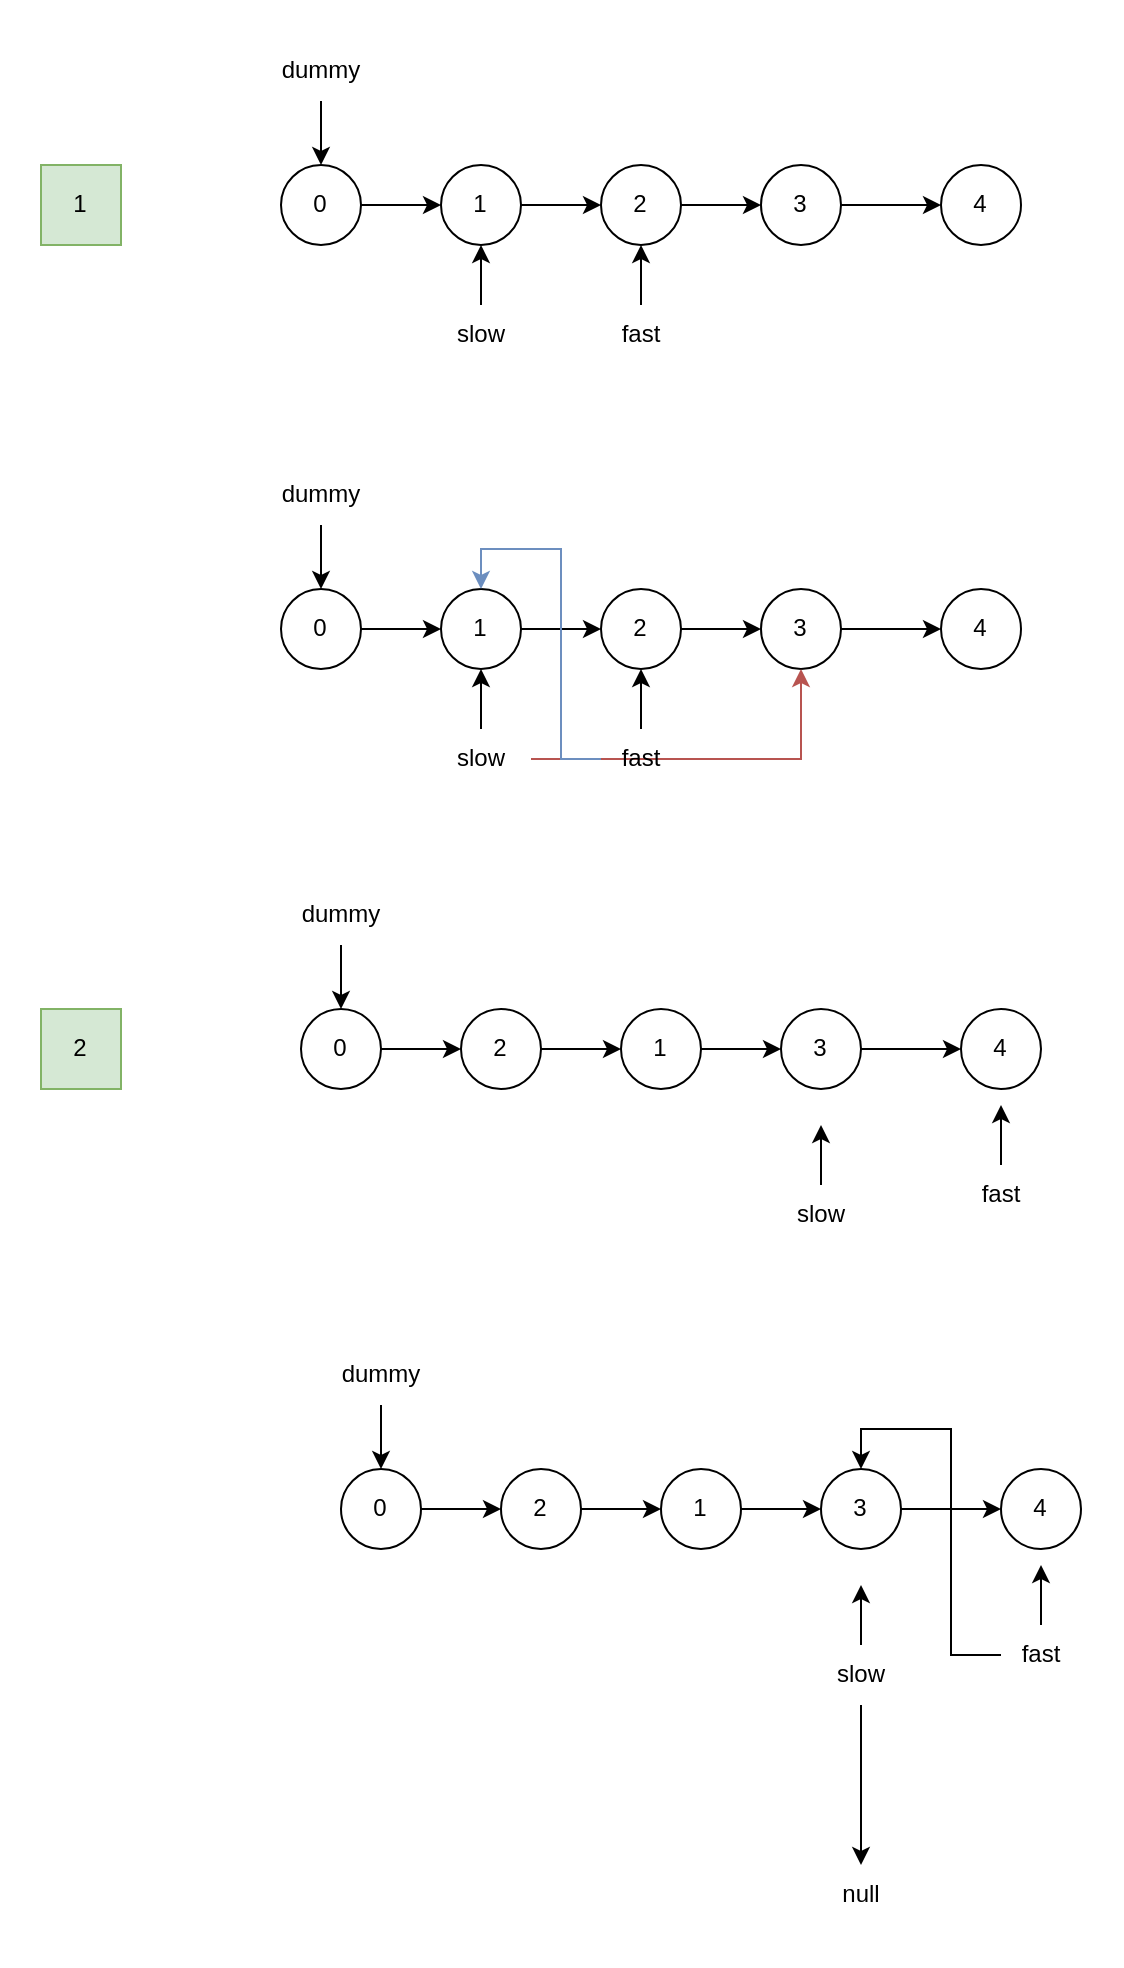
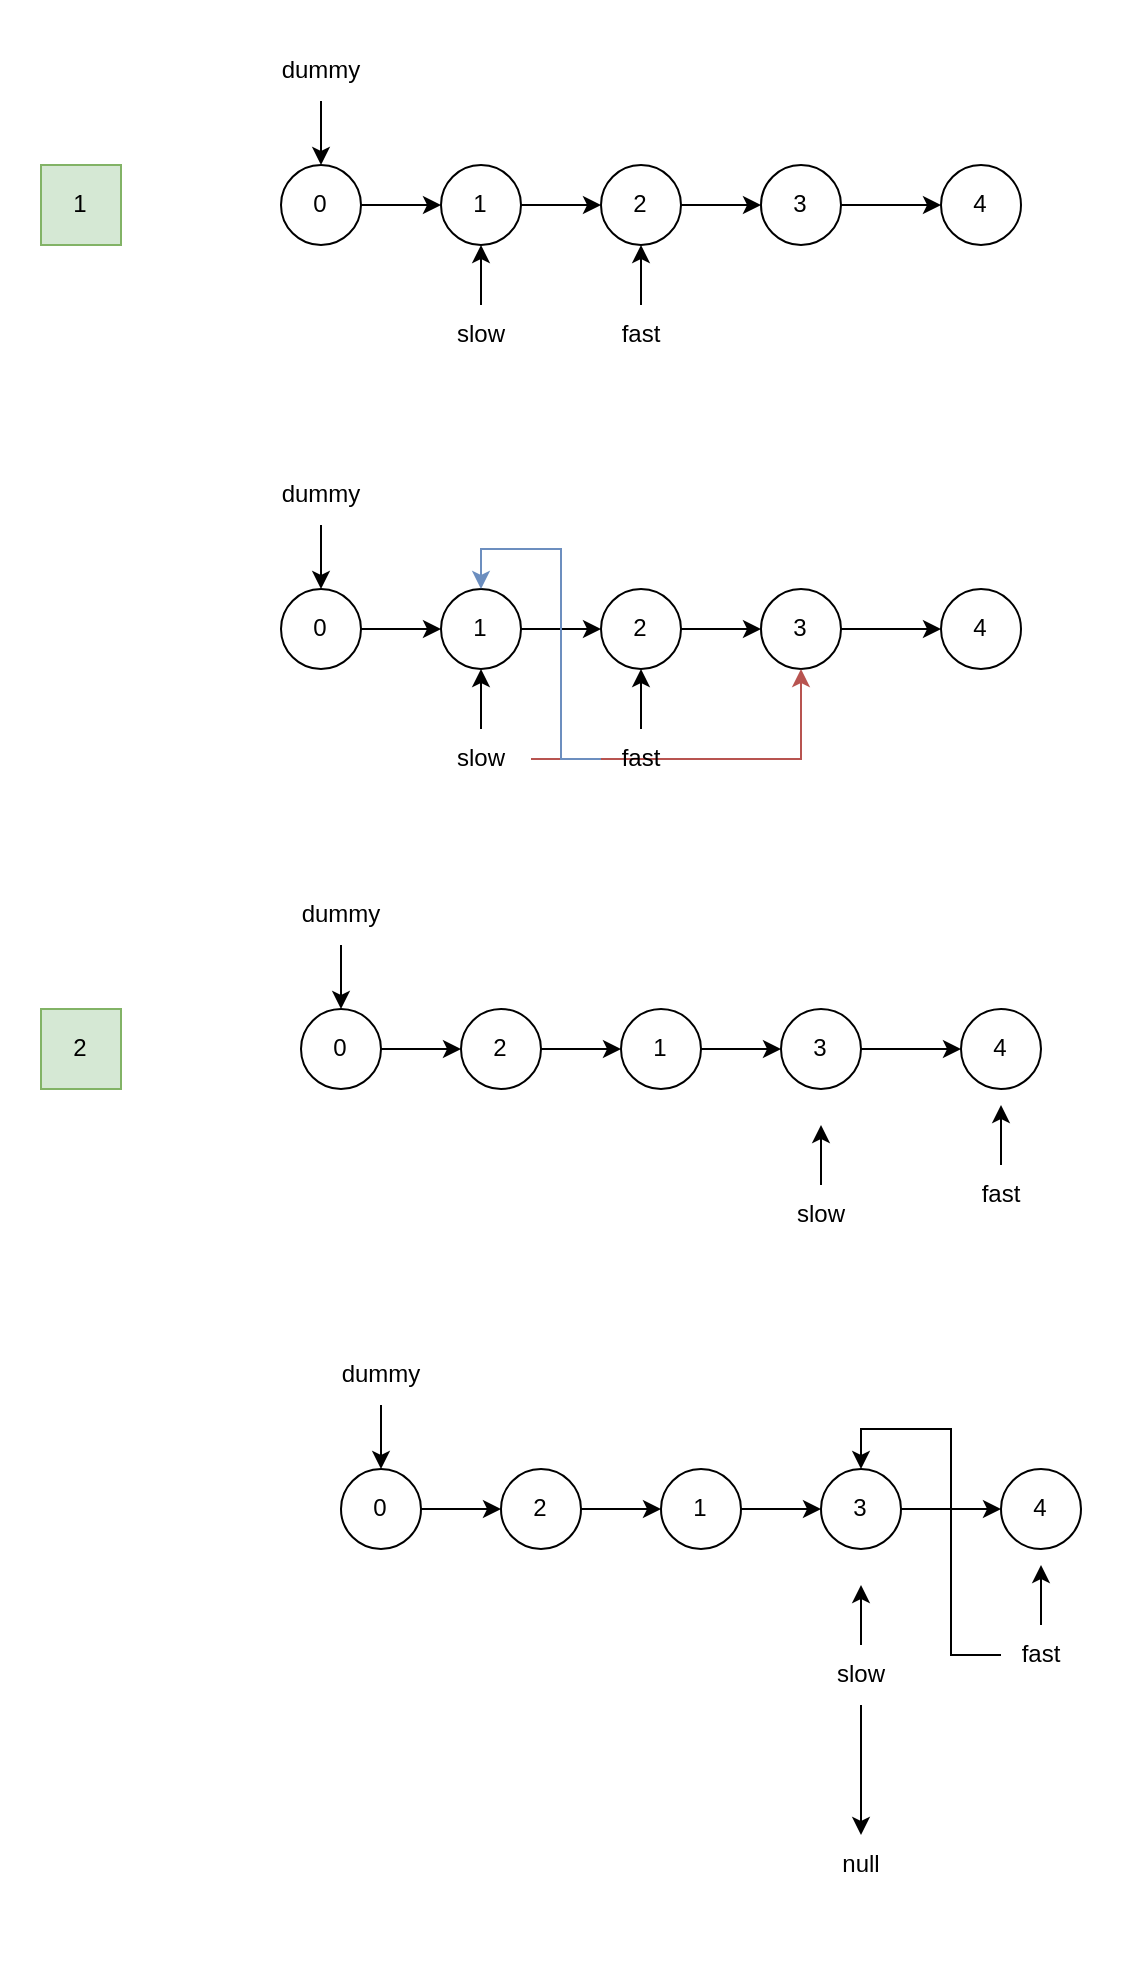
(861, 1895) -> (861, 1865)
